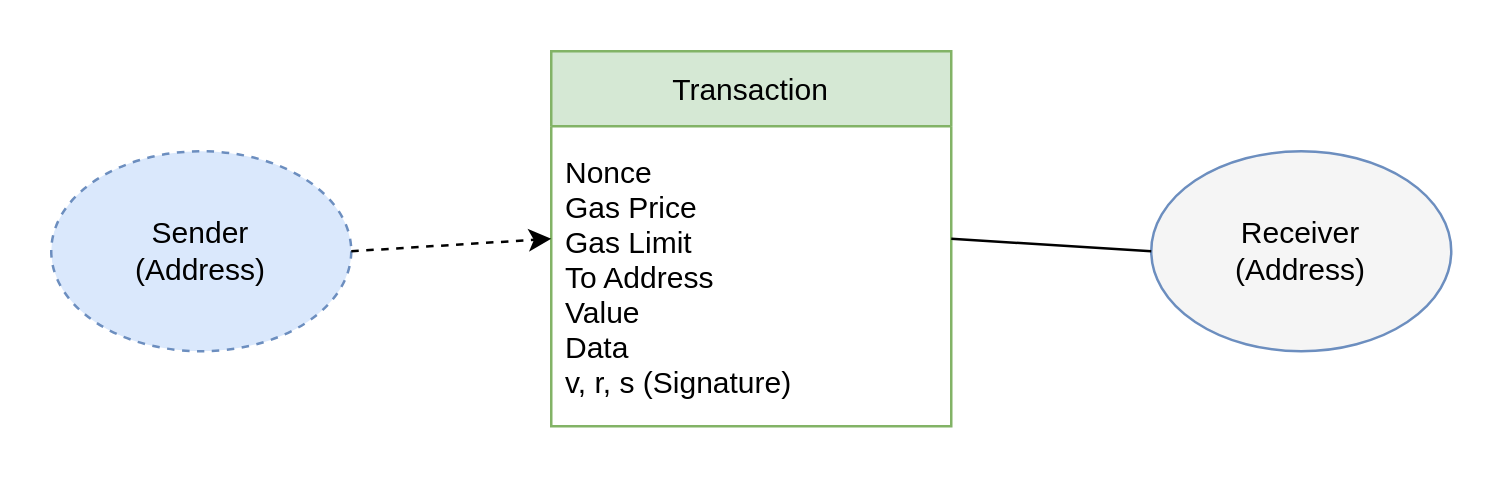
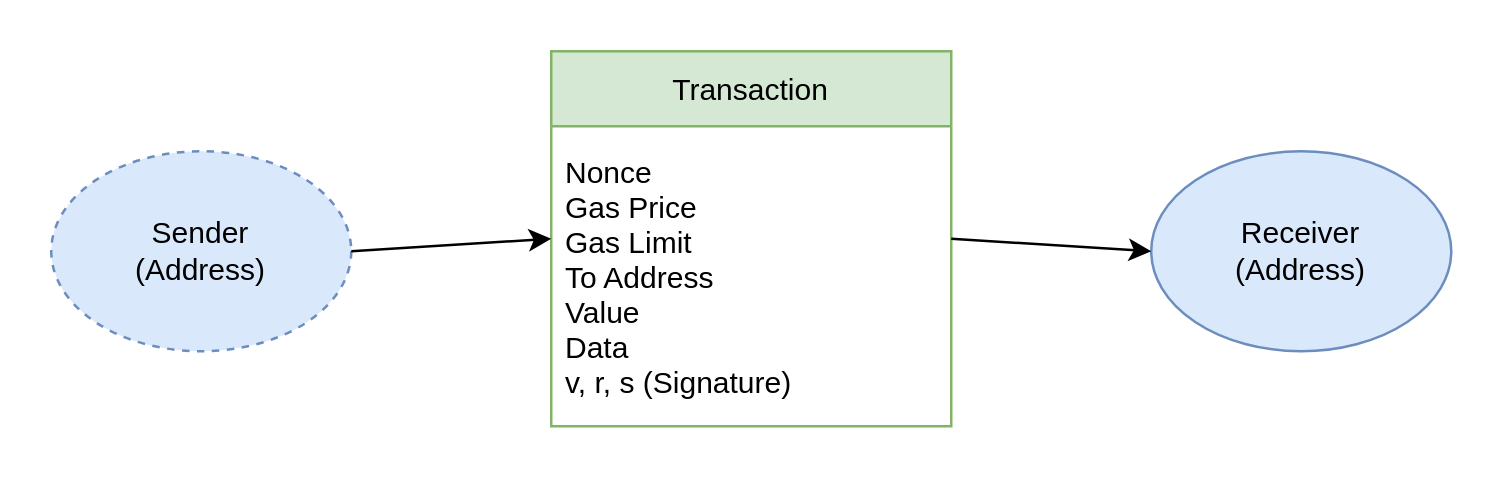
(442, 246) -> (442, 246)
(1141, 251) -> (1133, 250)
(1301, 251) -> (1301, 251)
